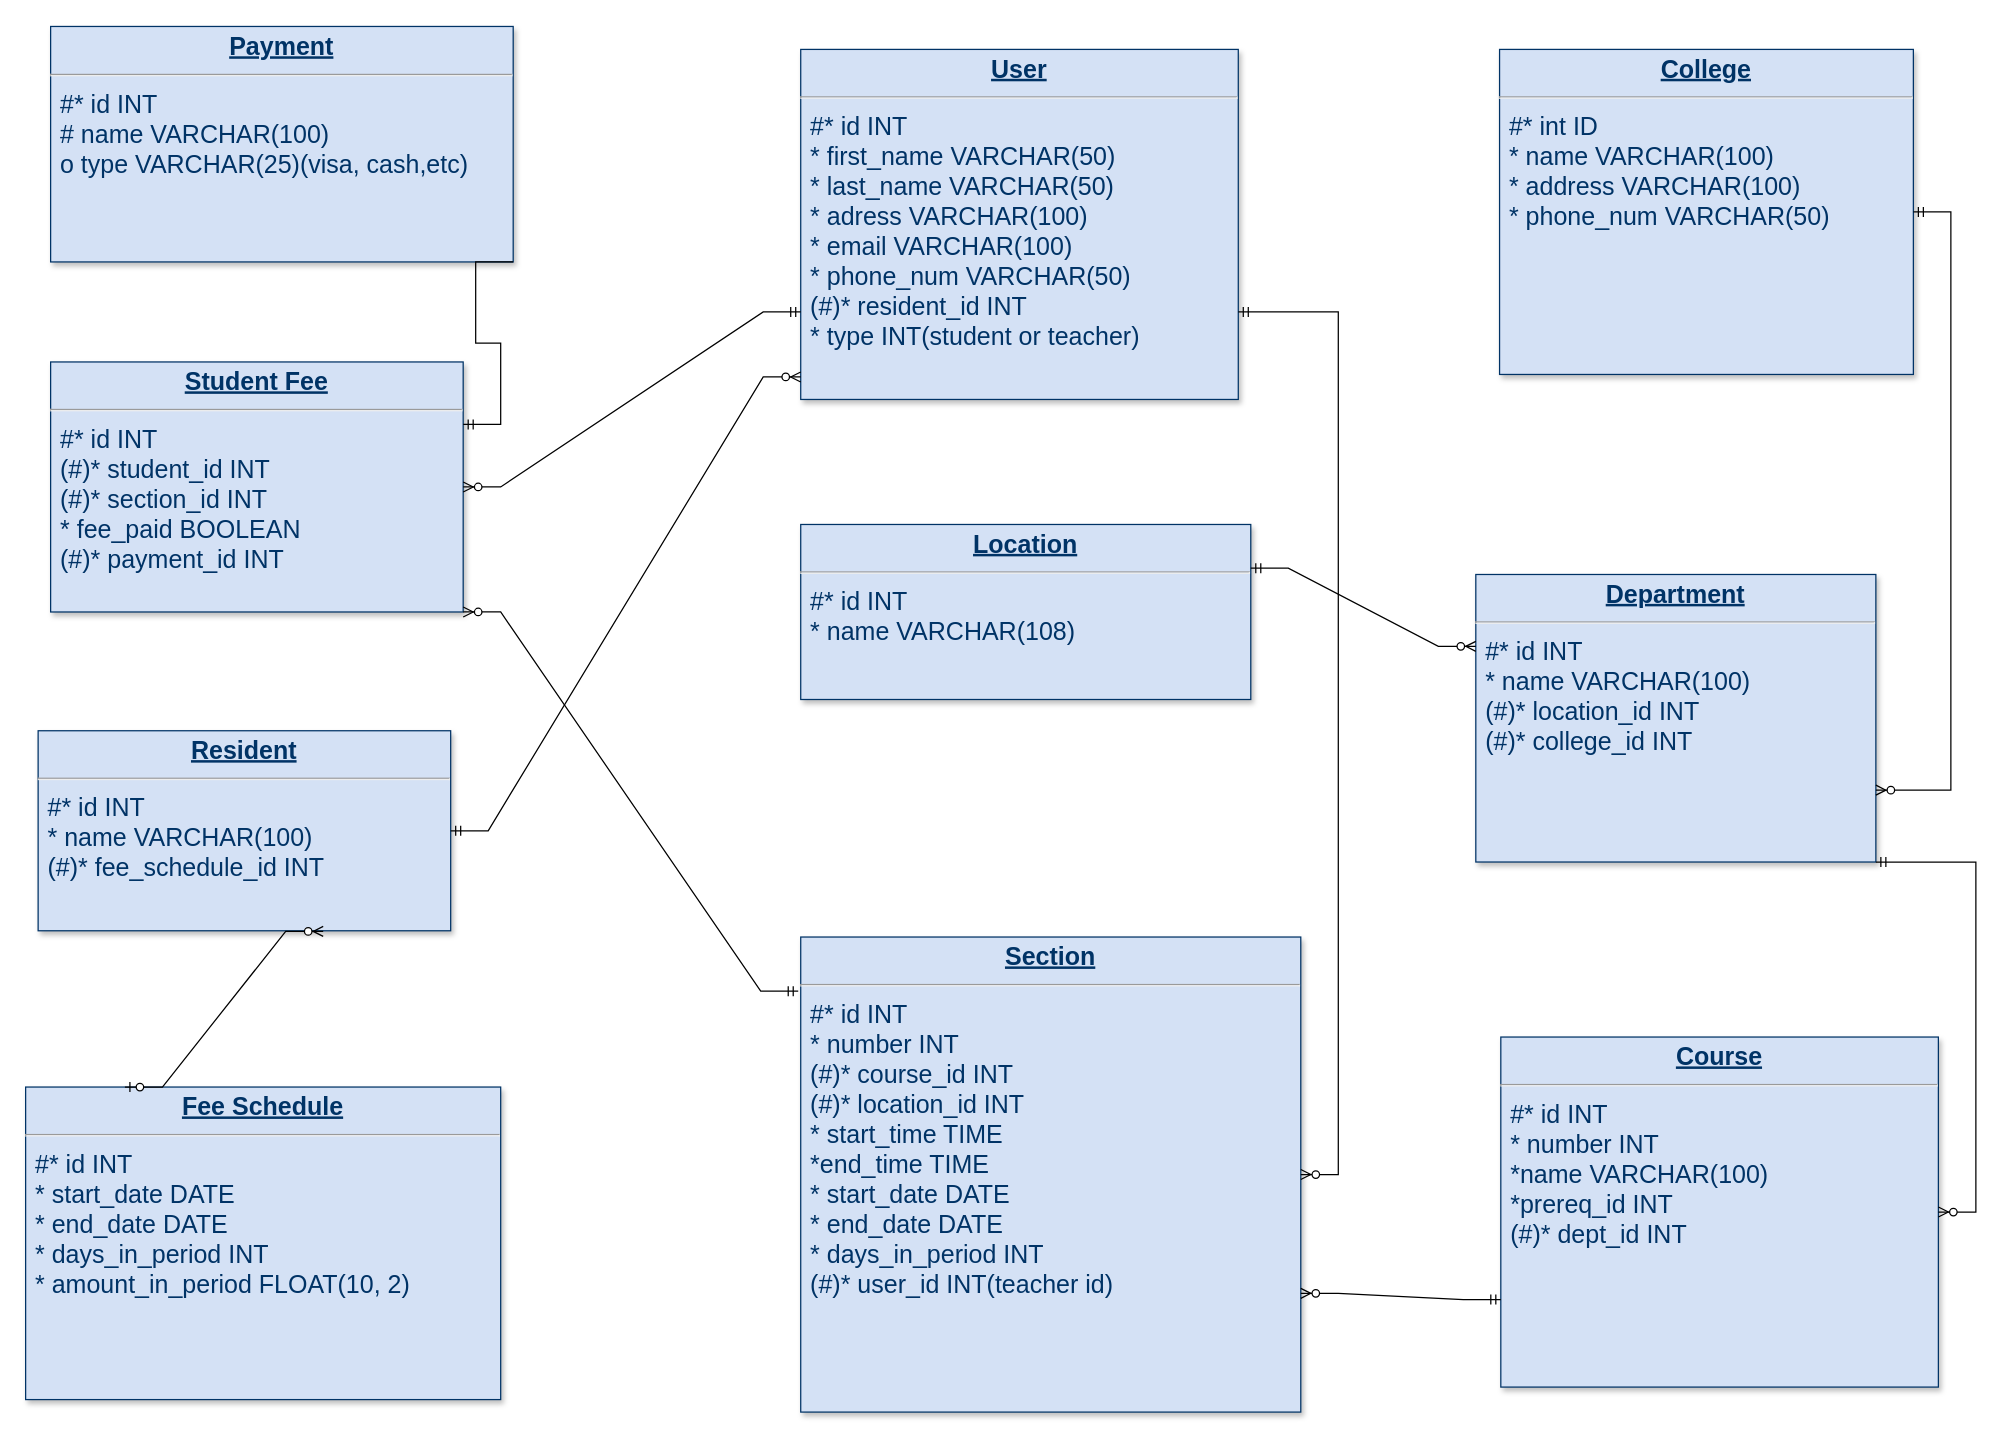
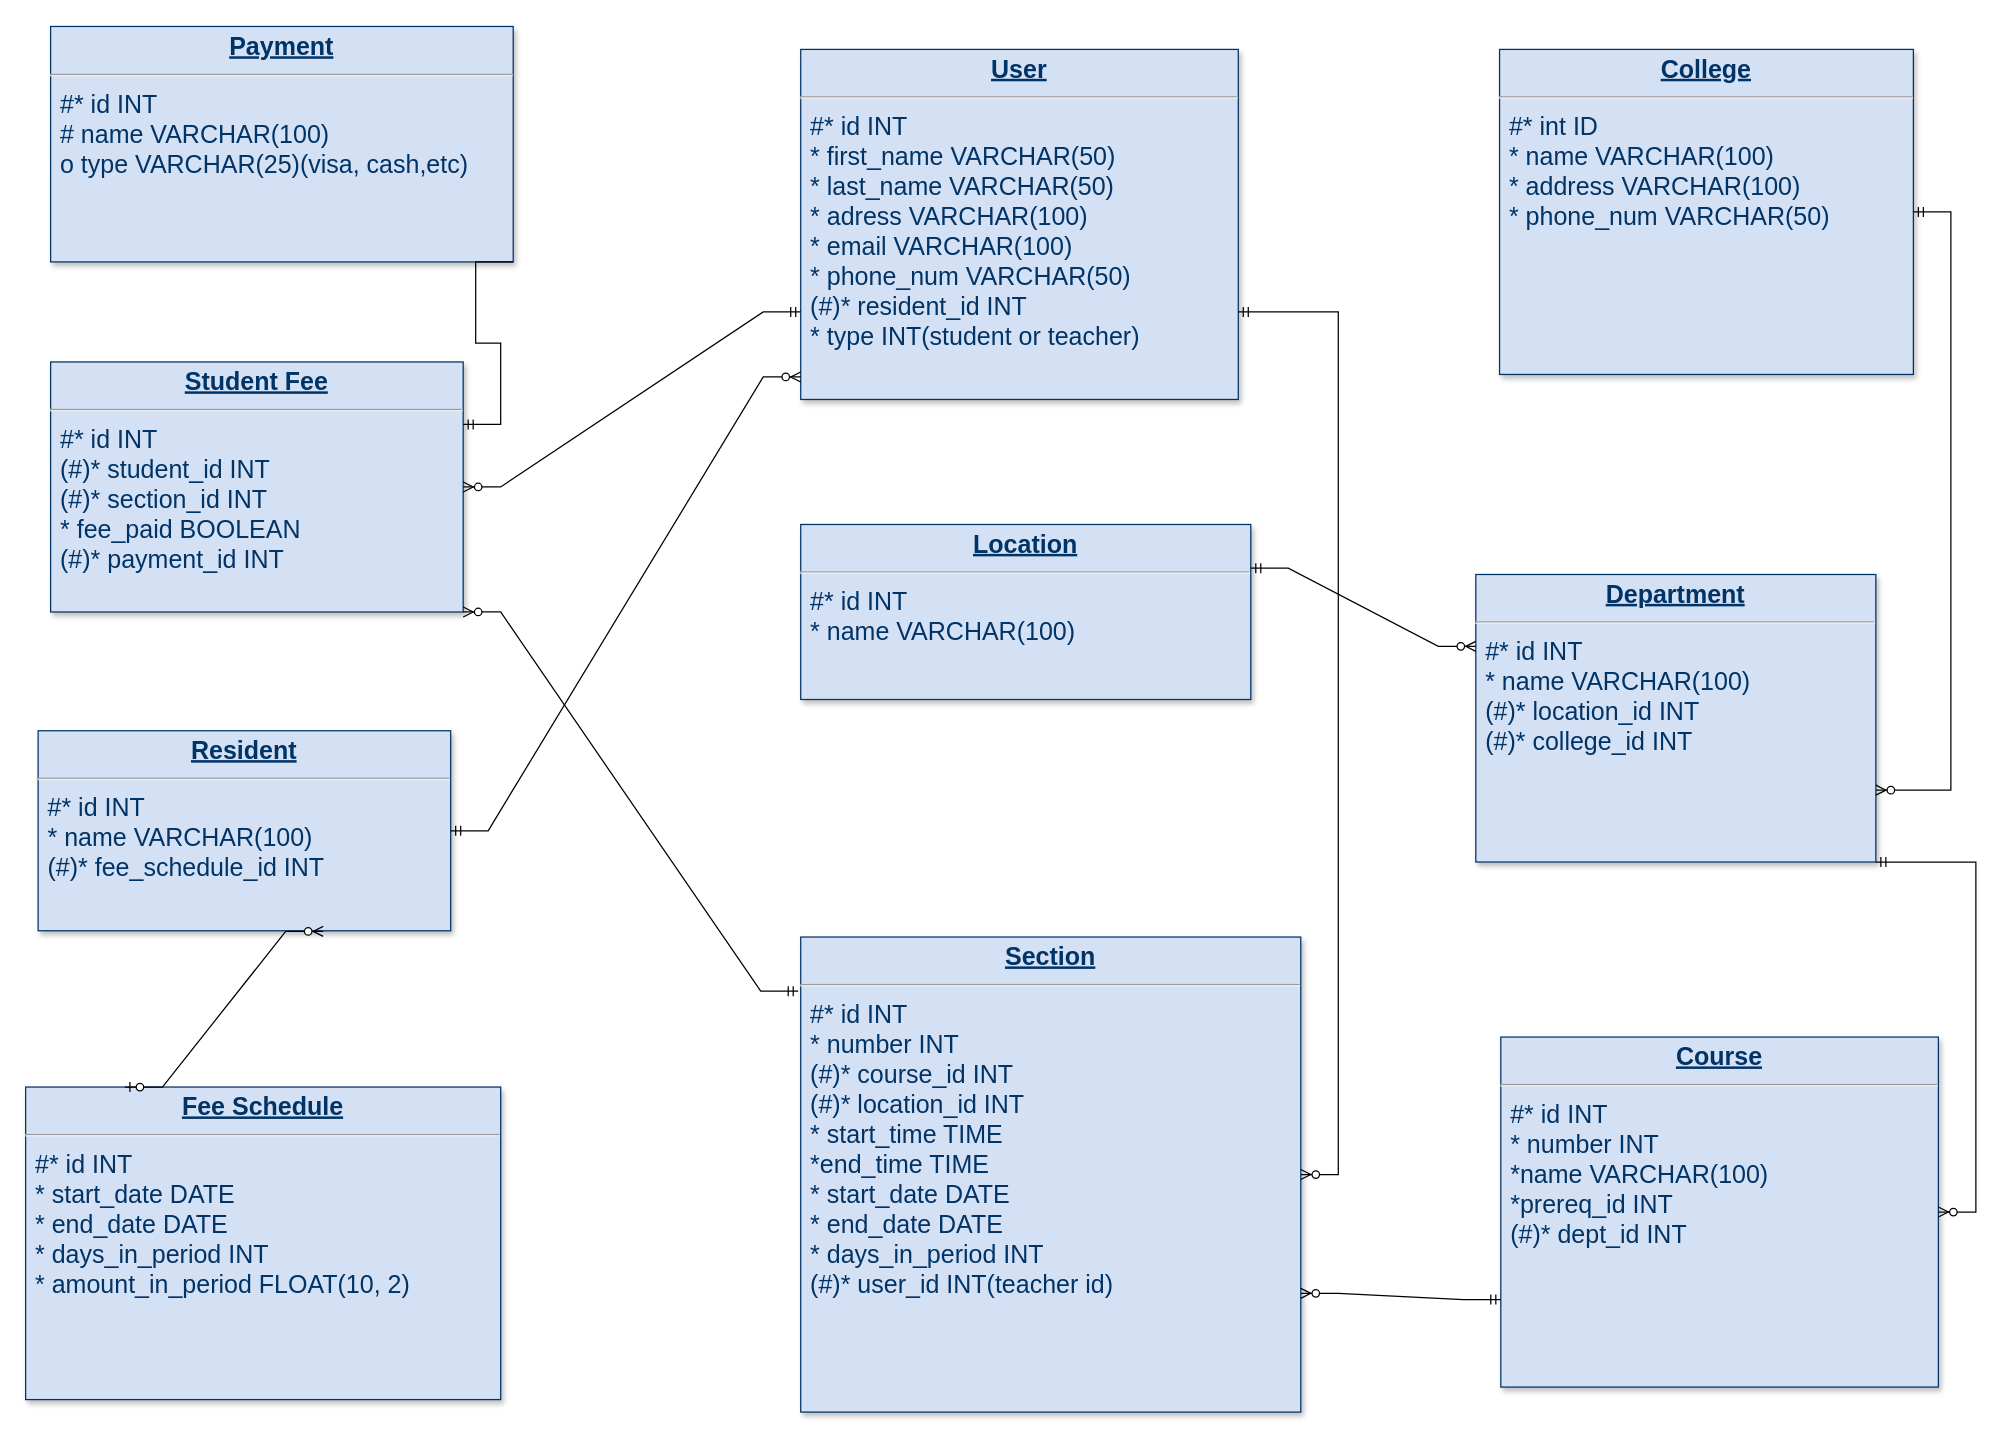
(927, 569) -> (927, 569)
